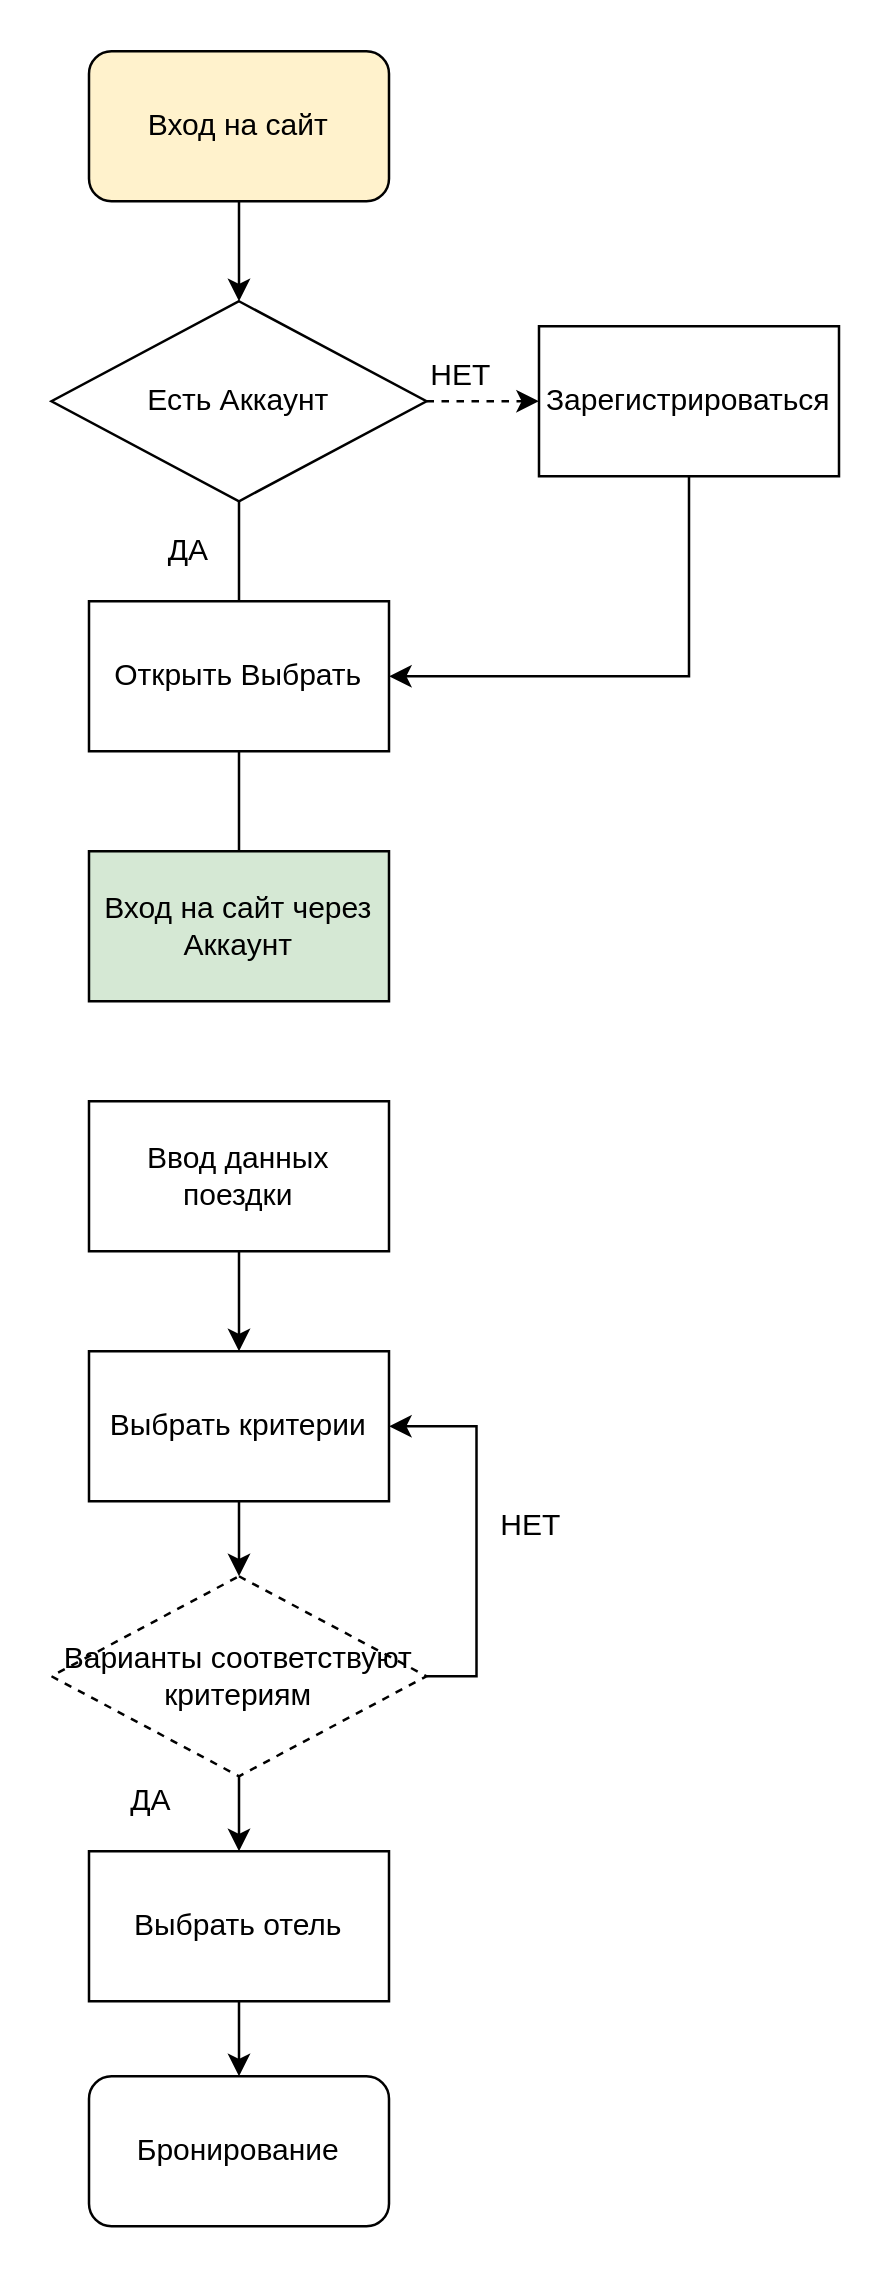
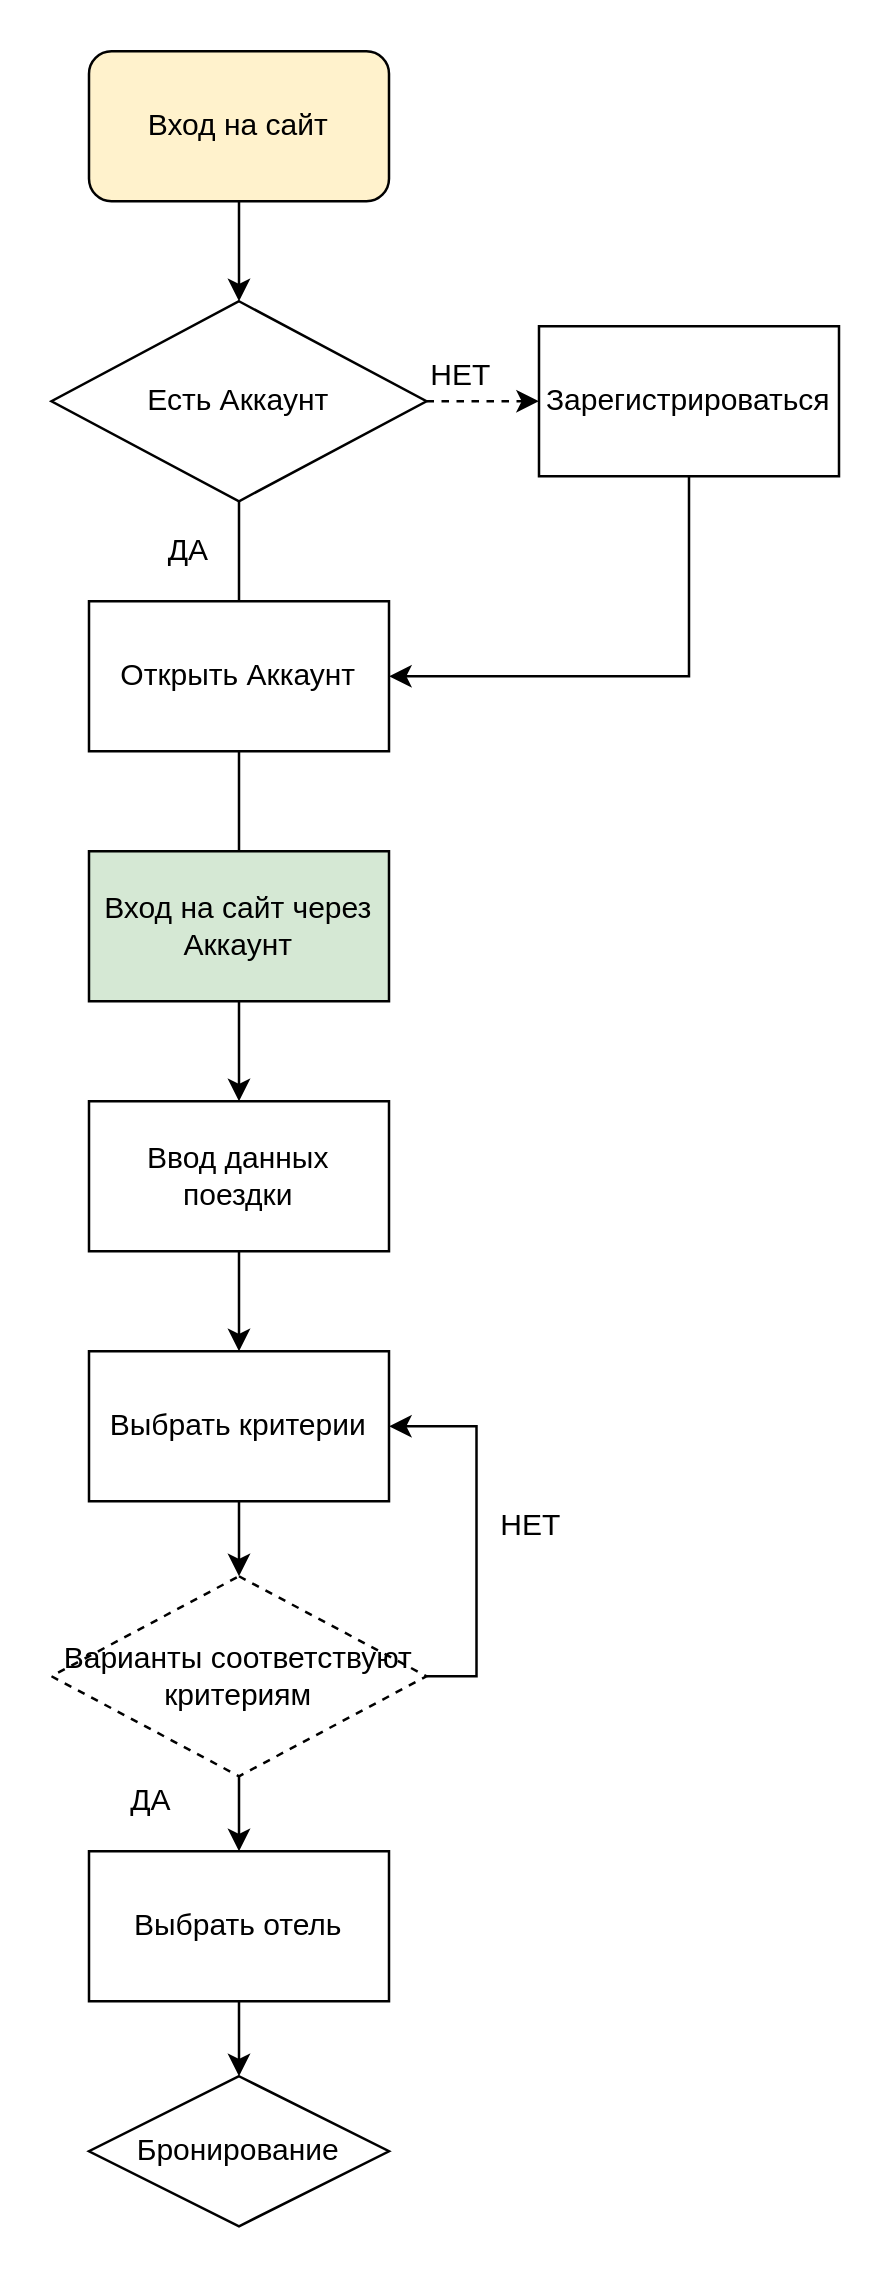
(239, 676) -> (239, 676)
none -> (239, 1043)
(239, 2151) -> (239, 2151)
